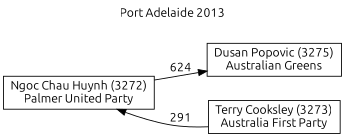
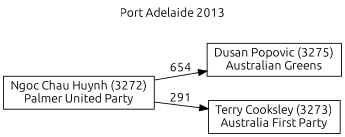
(181, 68) -> (181, 68)
(166, 124) -> (177, 105)
